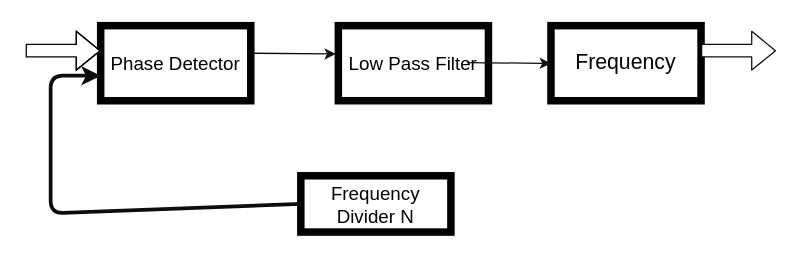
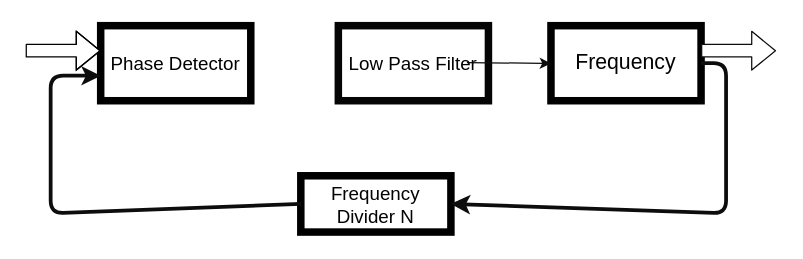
(290, 54) -> none
none -> (670, 211)
